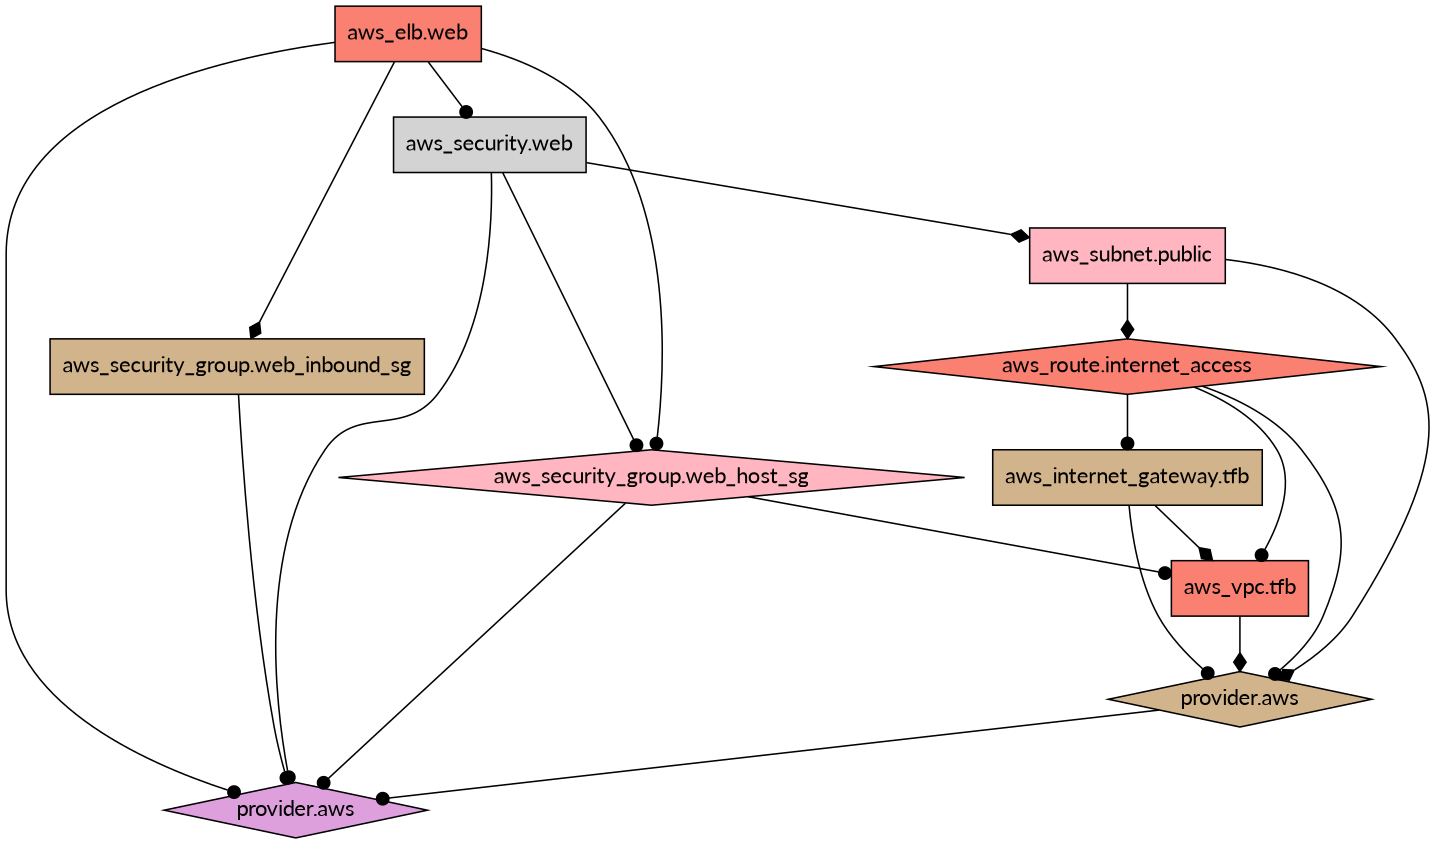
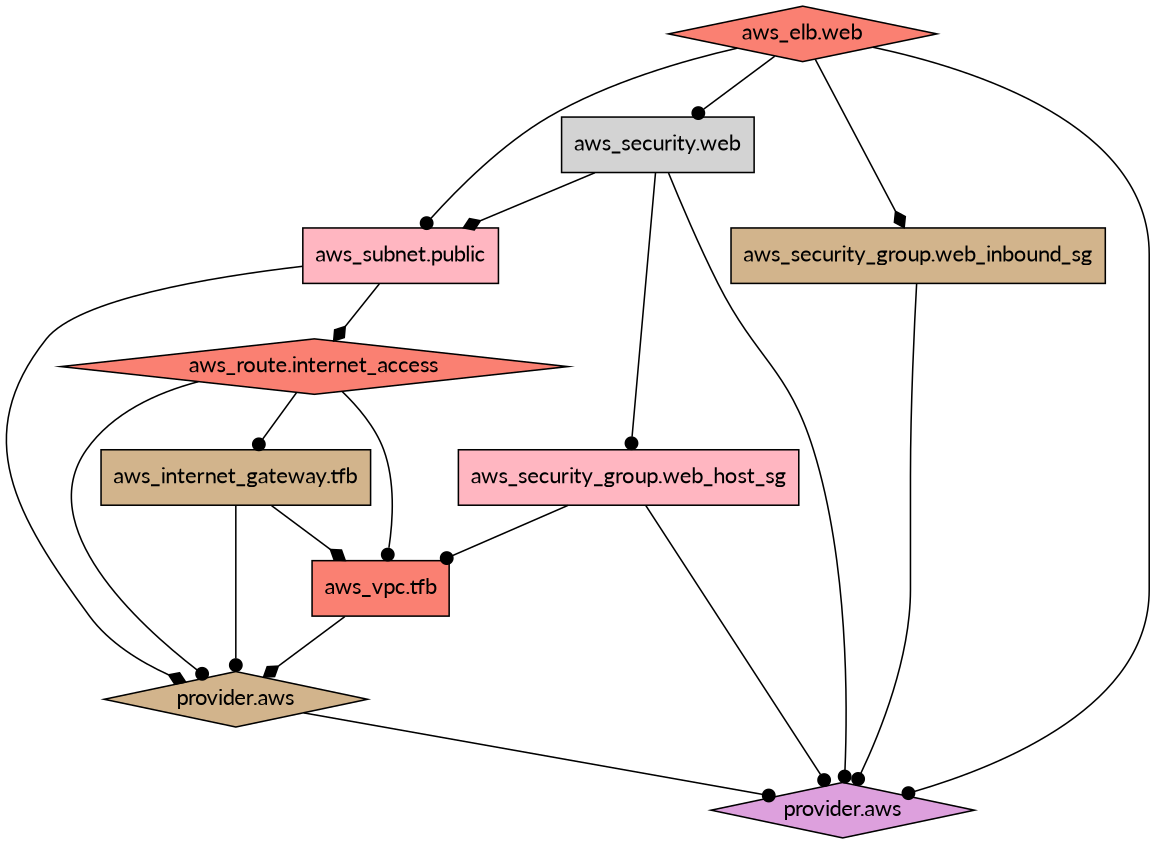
(408, 34) -> (803, 34)
(642, 204) -> (569, 106)
(652, 477) -> (629, 477)
